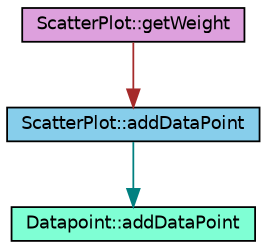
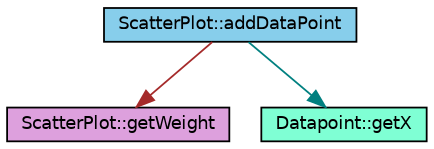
(133, 66) -> (181, 69)
(133, 224) -> (344, 124)
